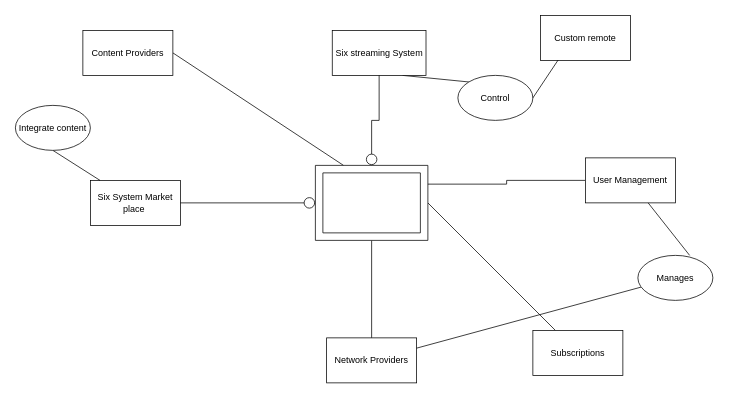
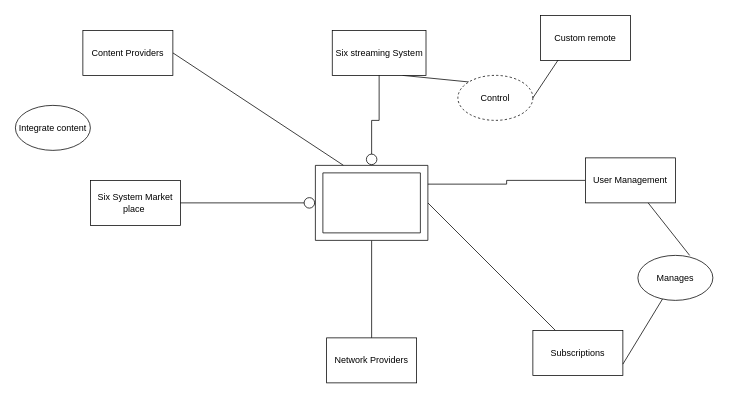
(495, 98) -> (495, 98)
(76, 165) -> none
(529, 318) -> (643, 332)
